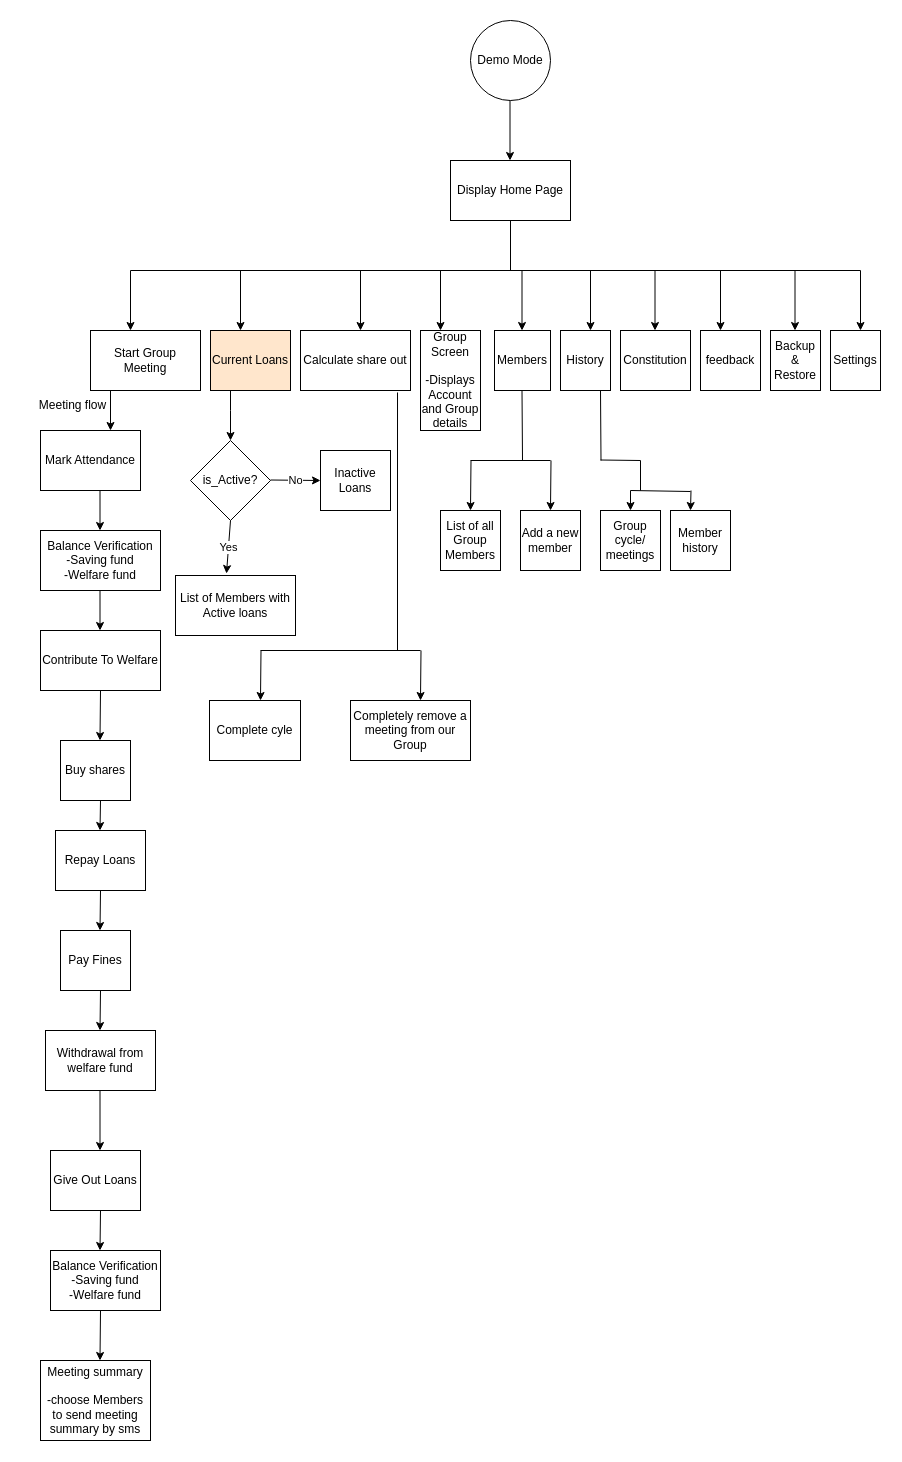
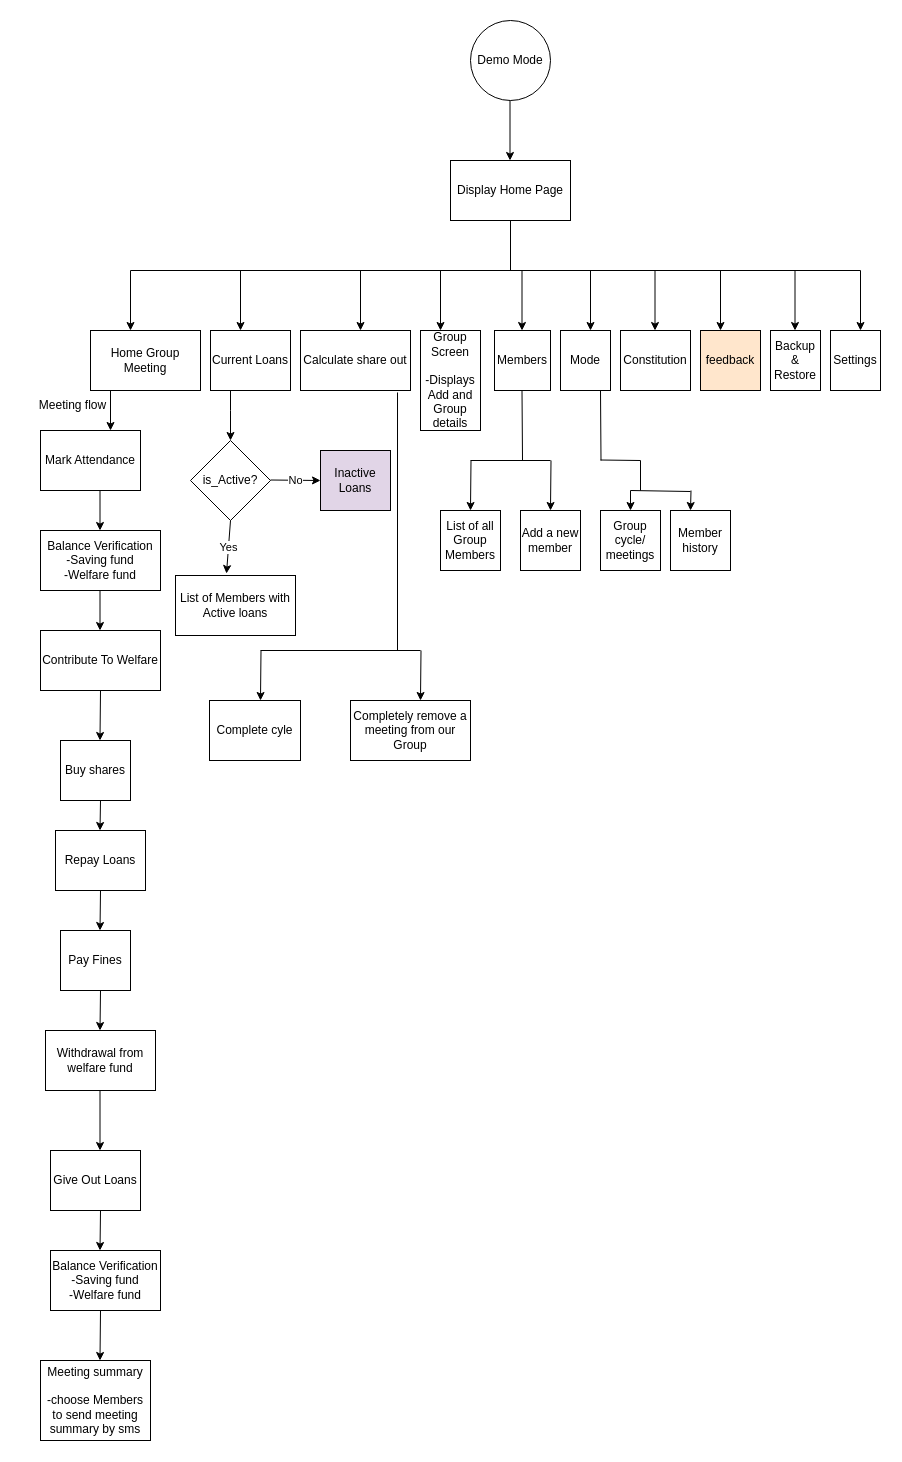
(146, 361) -> (146, 361)
(251, 361) -> (251, 361)
(586, 361) -> (586, 361)
(731, 361) -> (731, 361)
(451, 381) -> (451, 381)
(356, 481) -> (356, 481)
